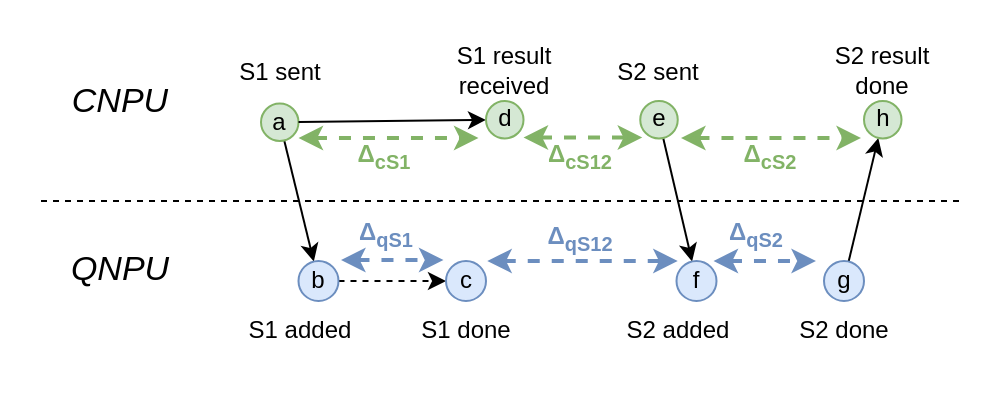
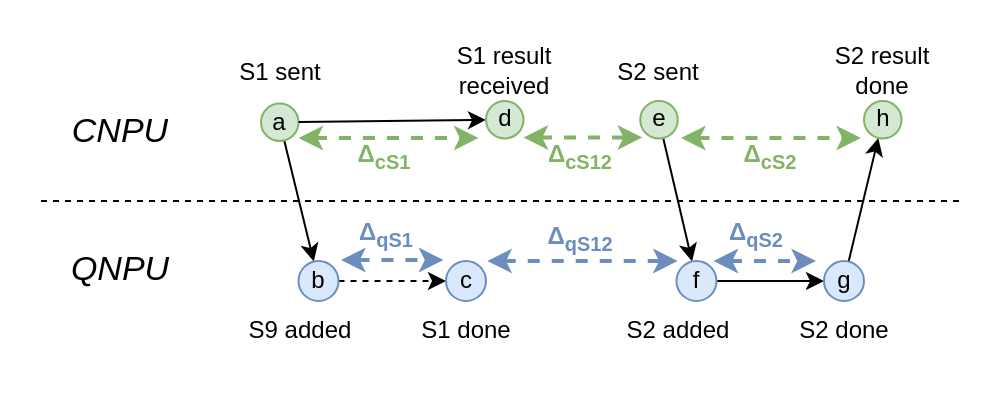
(121, 104) -> (121, 134)
none -> (764, 281)
(301, 331) -> (301, 331)
